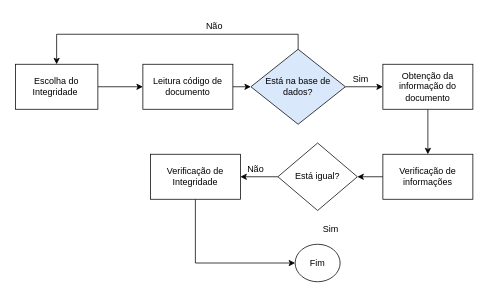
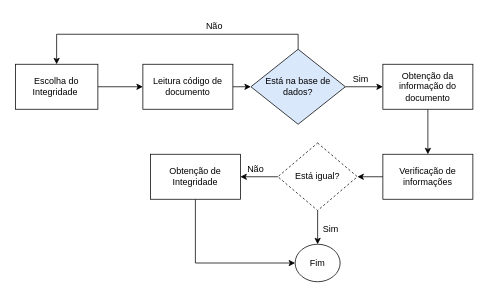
(195, 177) -> (195, 177)
(318, 177) -> (318, 177)
none -> (318, 225)
